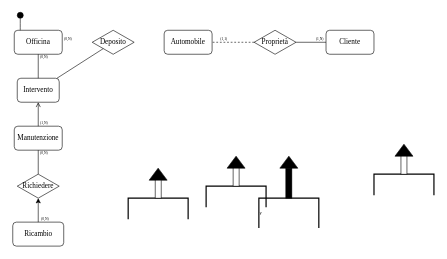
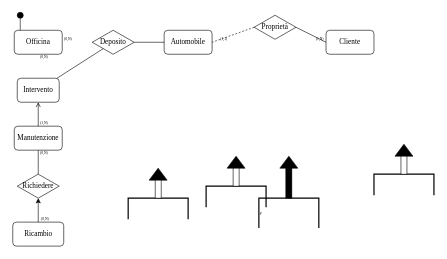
none -> (149, 42)
(275, 42) -> (275, 27)
(38, 66) -> none
